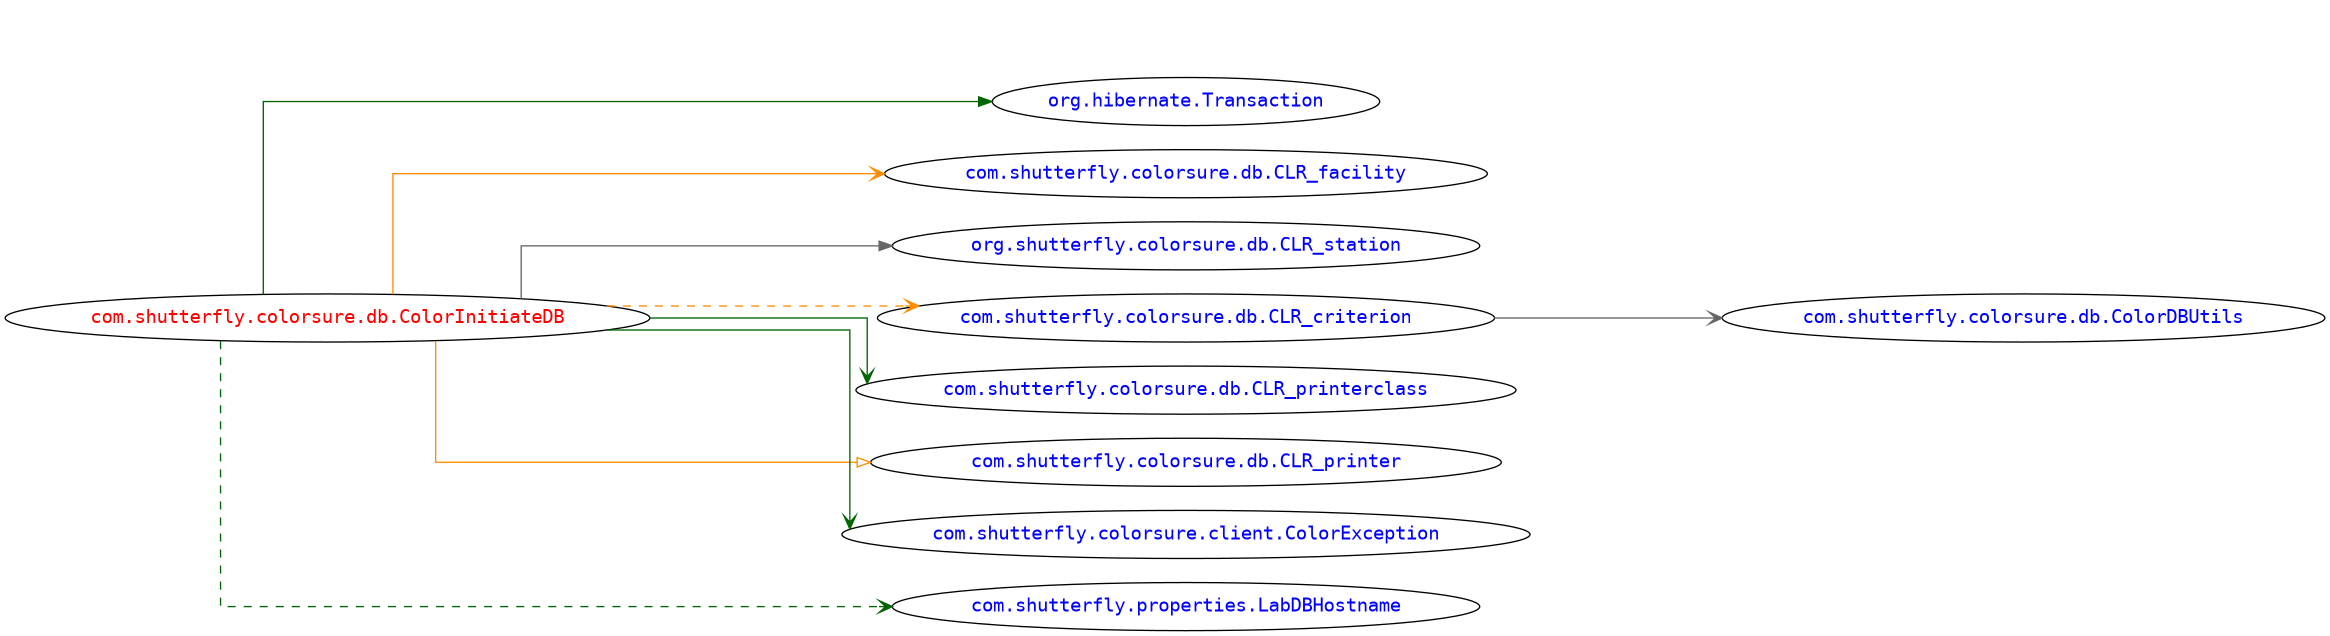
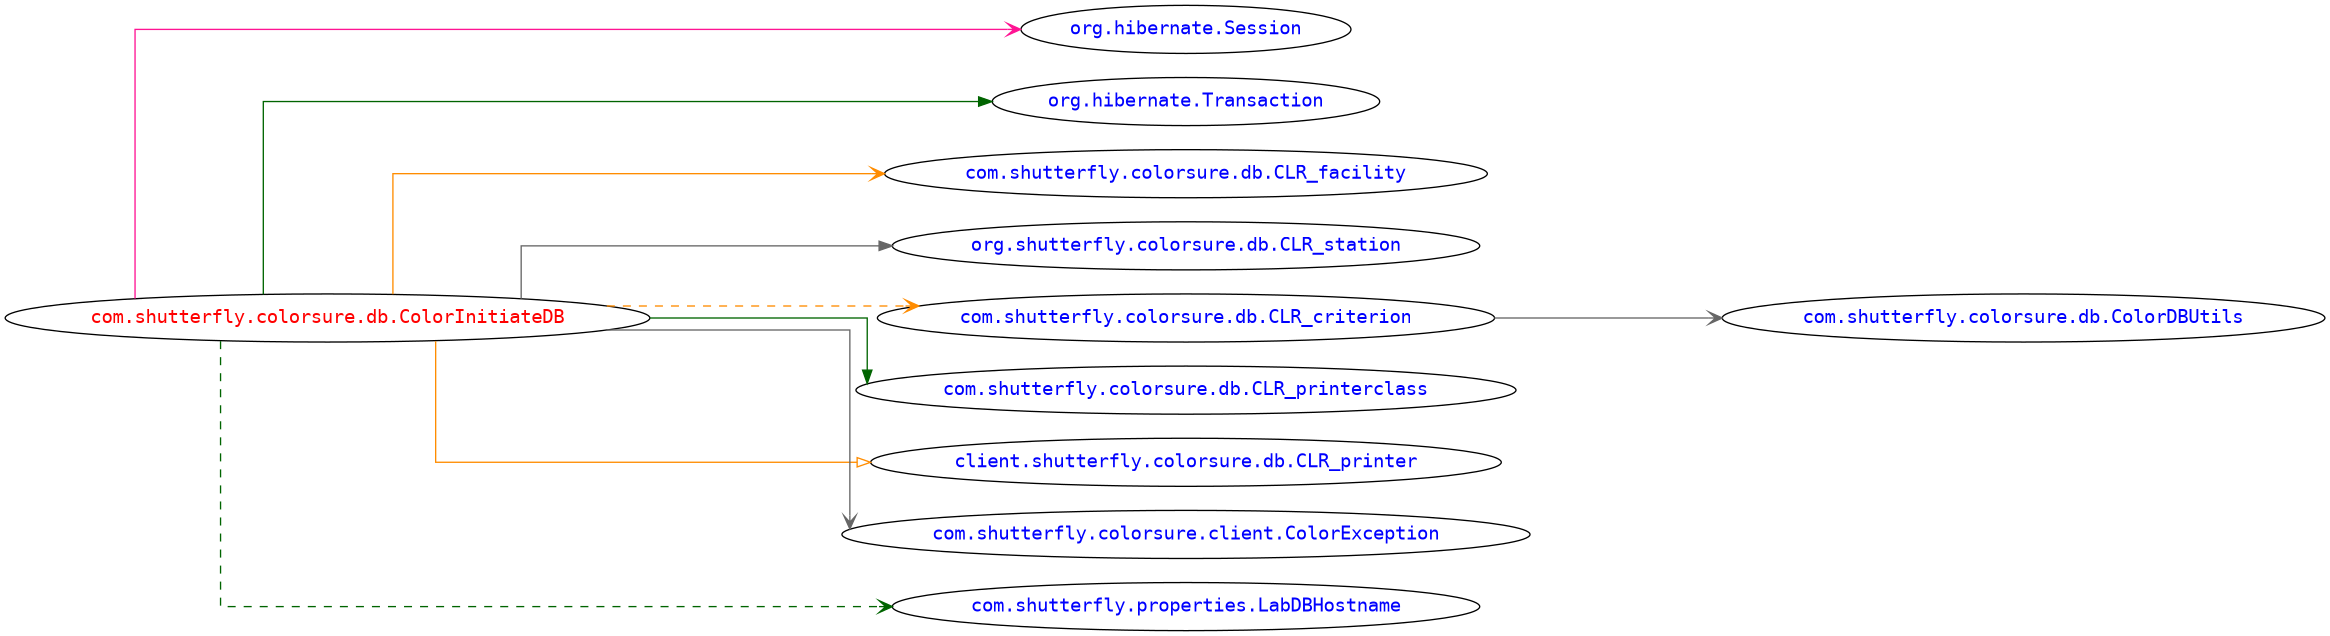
none -> (1186, 29)
(785, 318) -> (785, 318)
(821, 330) -> (821, 330)
(1186, 462) -> (1186, 462)
